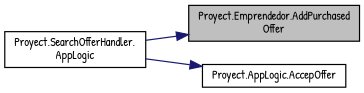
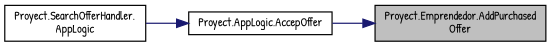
(161, 38) -> (348, 23)
